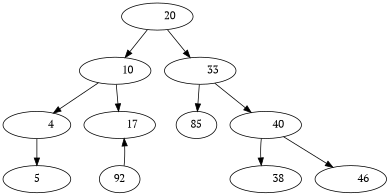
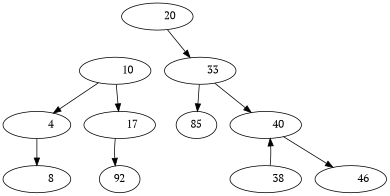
(139, 41) -> none
(261, 148) -> (271, 156)
(125, 156) -> (115, 148)
(37, 179) -> (37, 179)
